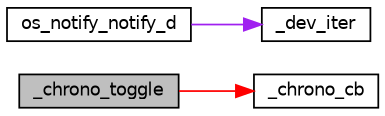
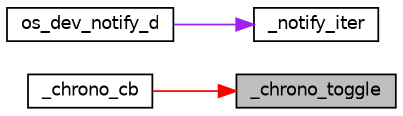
(99, 25) -> (90, 25)
(316, 25) -> (316, 25)
(207, 91) -> (186, 91)
